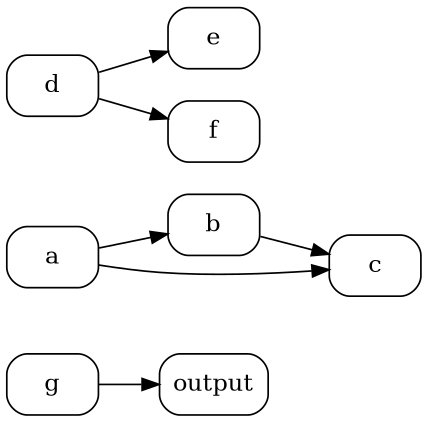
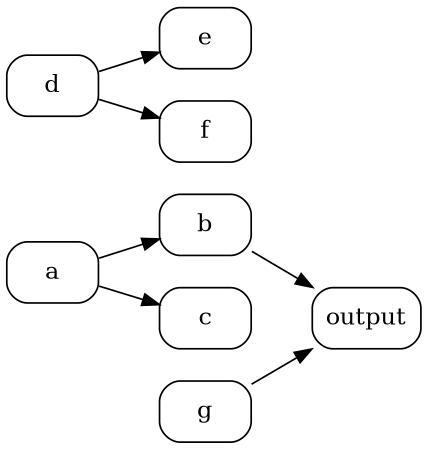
(286, 243) -> (275, 265)
